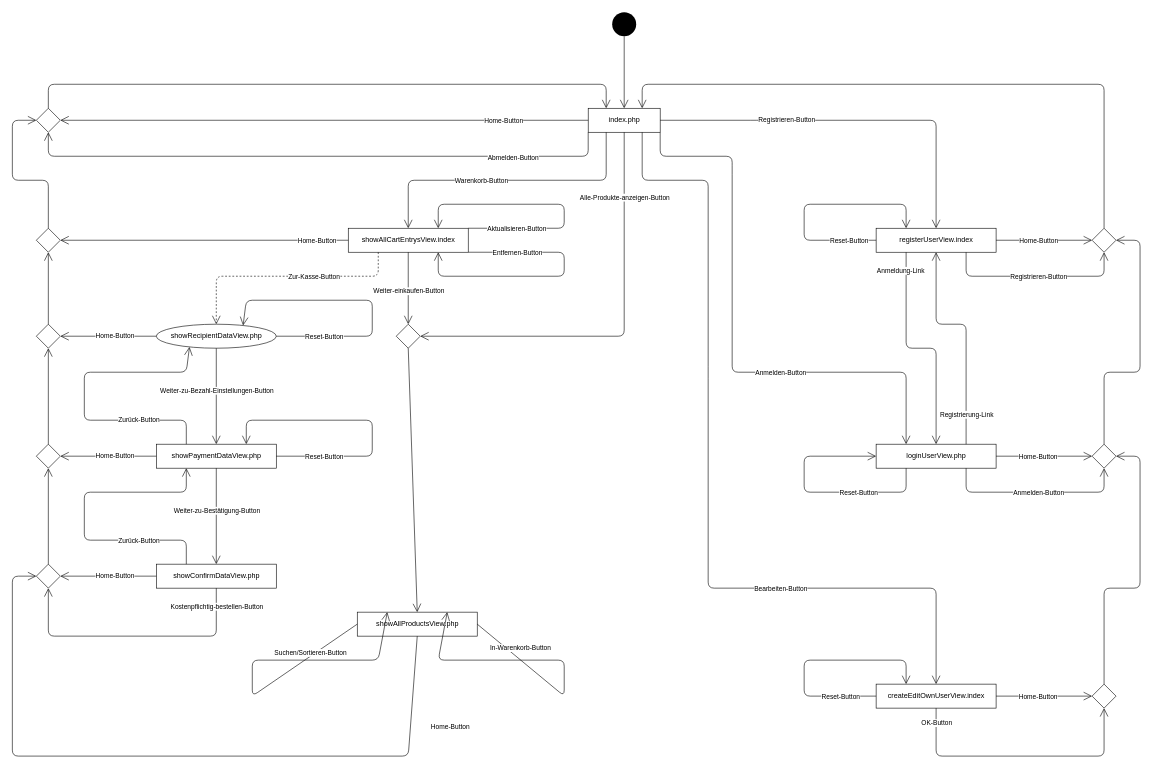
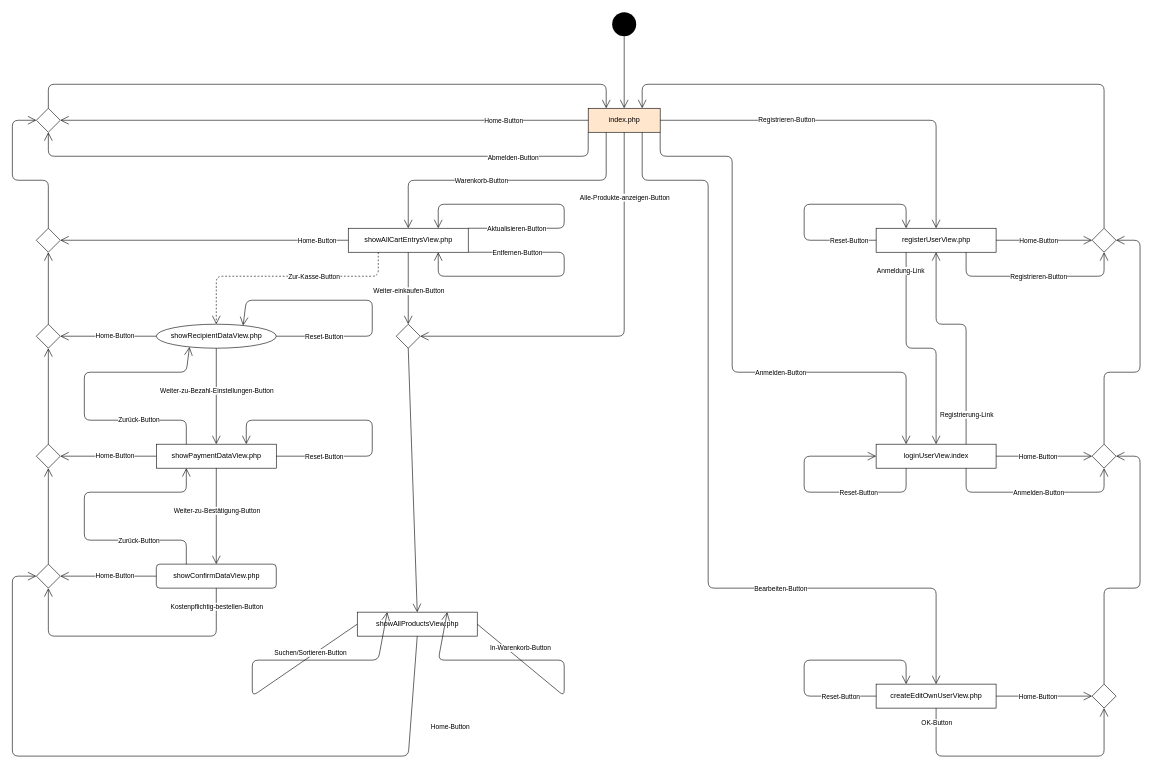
(624, 120) -> (624, 120)
(409, 240) -> (409, 240)
(937, 240) -> (937, 240)
(937, 456) -> (937, 456)
(216, 576) -> (216, 576)
(937, 696) -> (937, 696)
